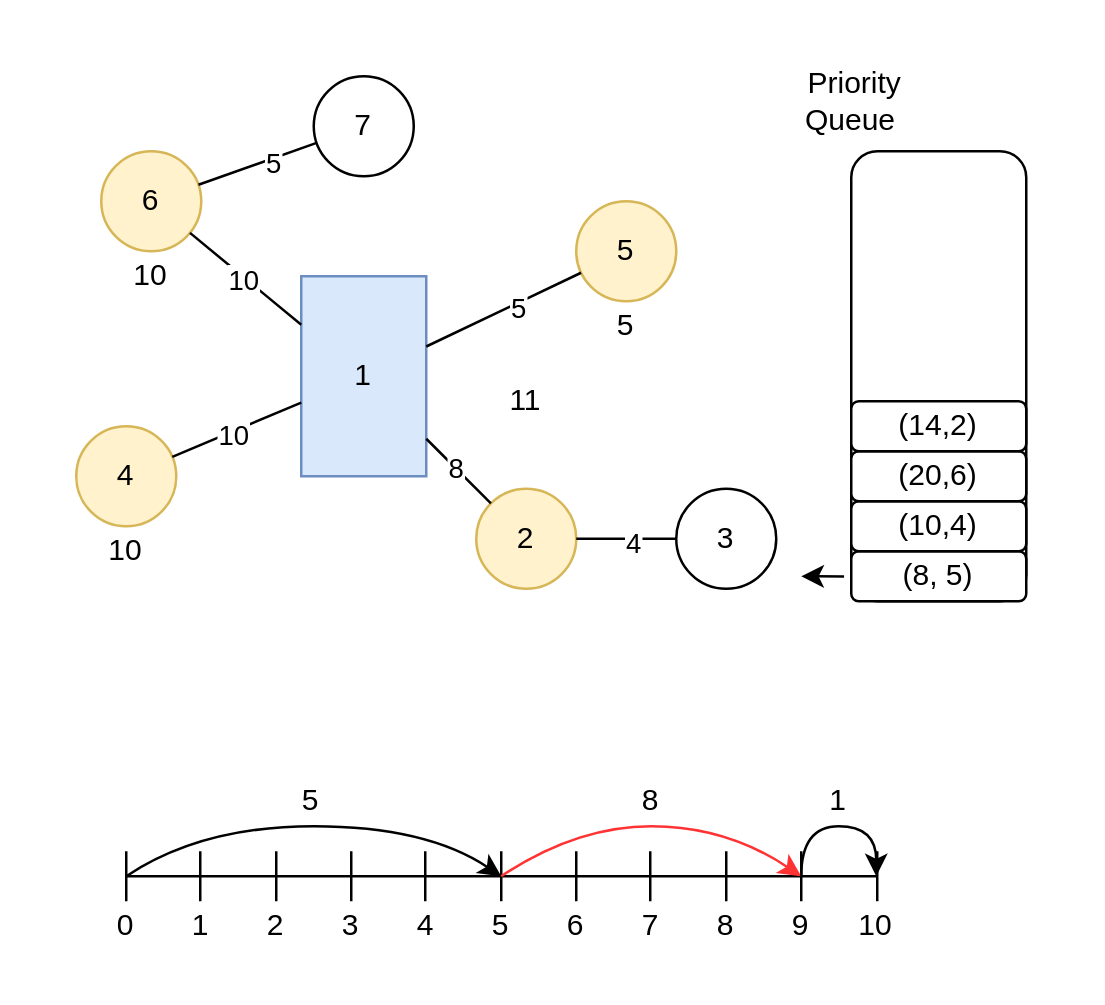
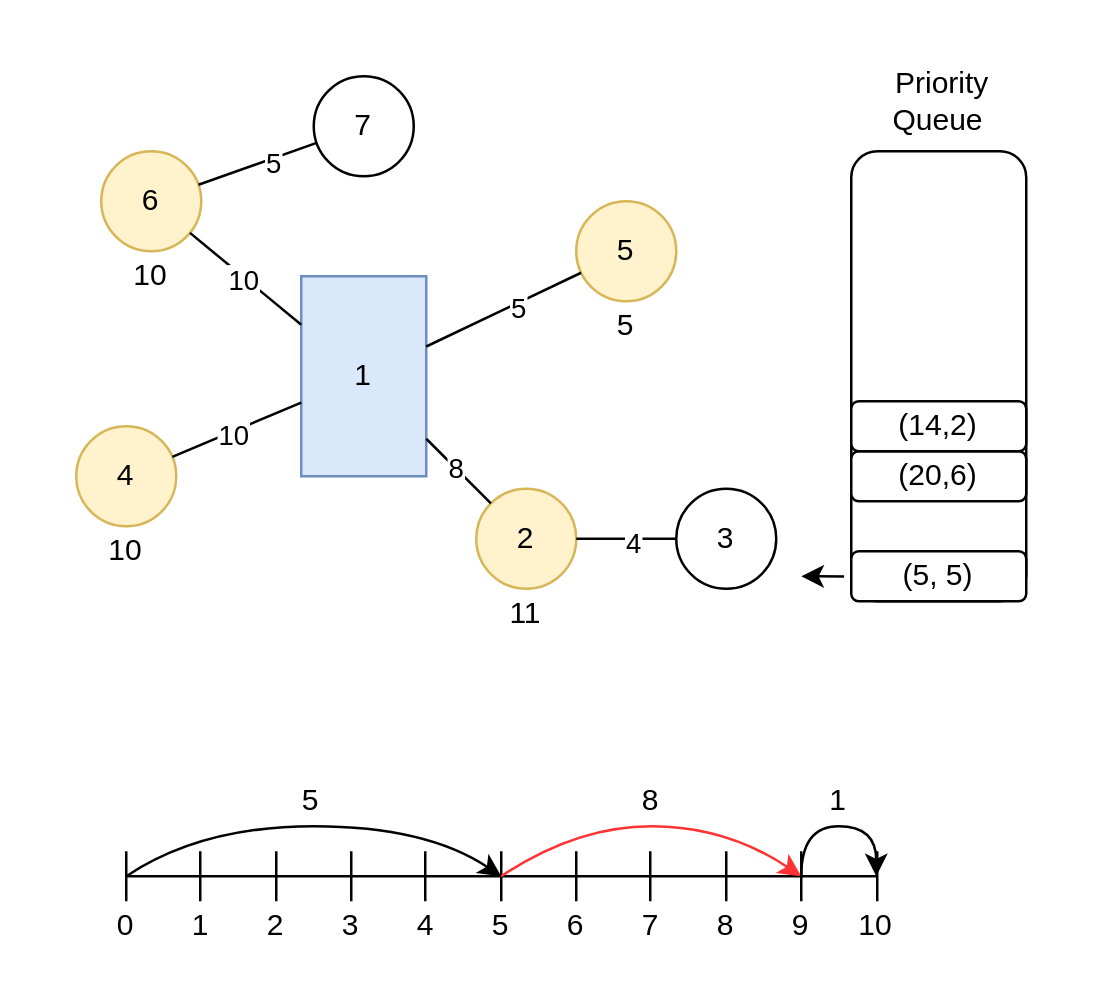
(851, 101) -> (939, 101)
(526, 401) -> (526, 614)
(939, 526) -> none
(939, 576) -> (939, 576)
